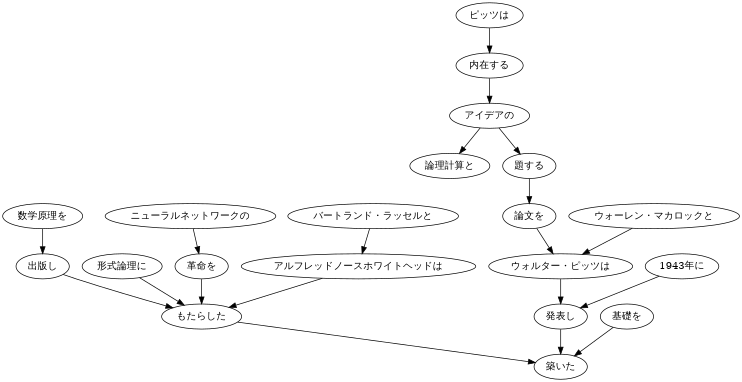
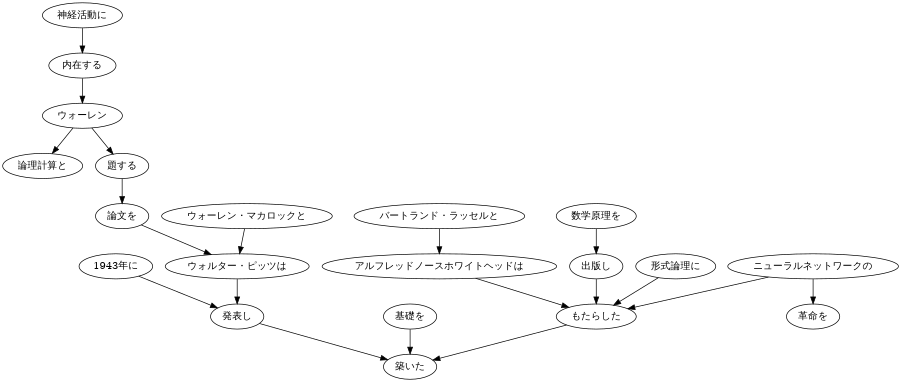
(490, 15) -> (82, 15)
(490, 116) -> (82, 116)
(202, 288) -> (702, 292)
